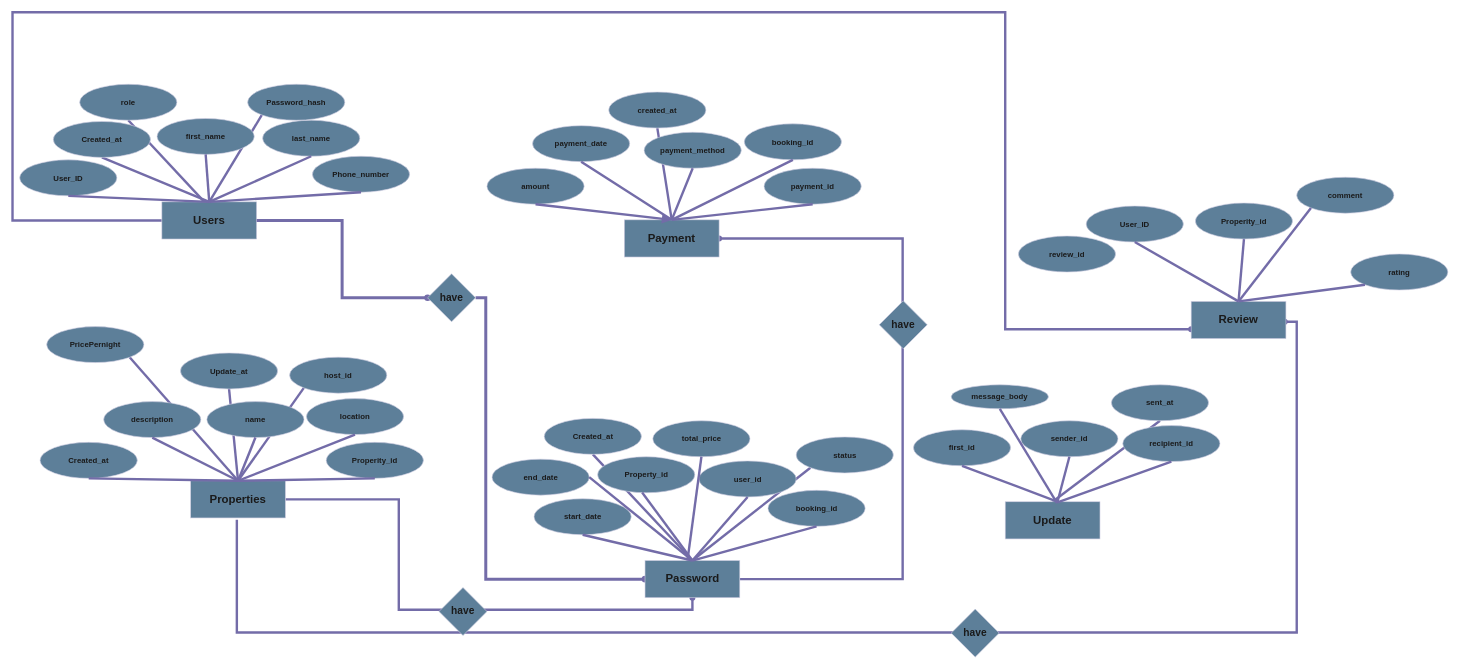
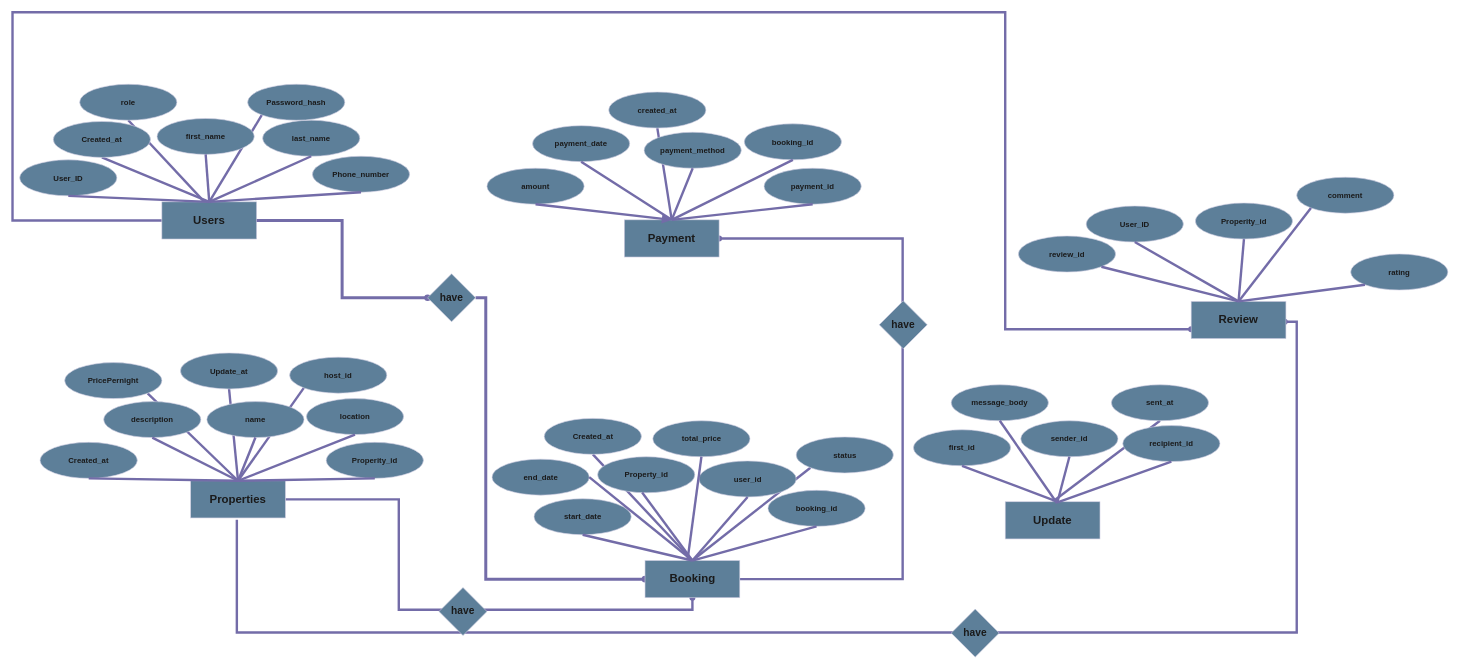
none -> (1168, 284)
(95, 345) -> (113, 381)
(1000, 397) -> (1000, 403)
(693, 579) -> (693, 579)
